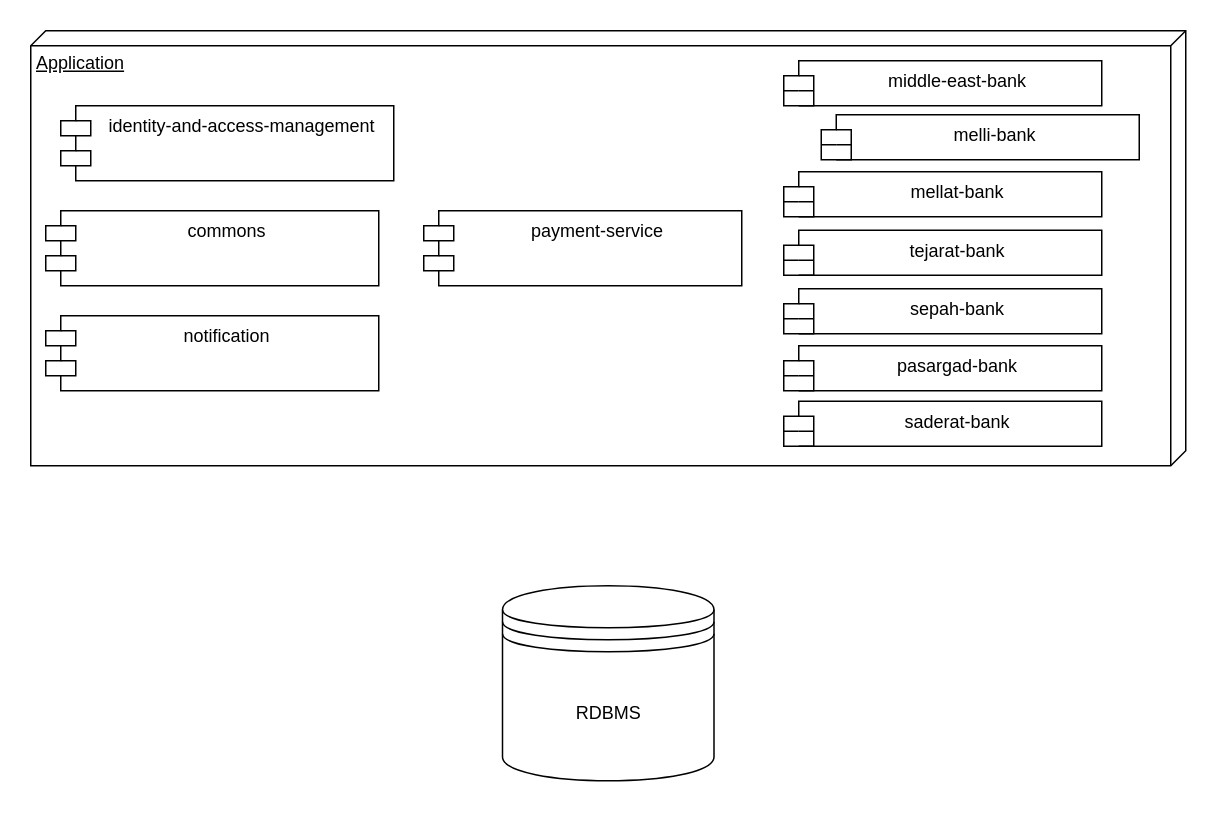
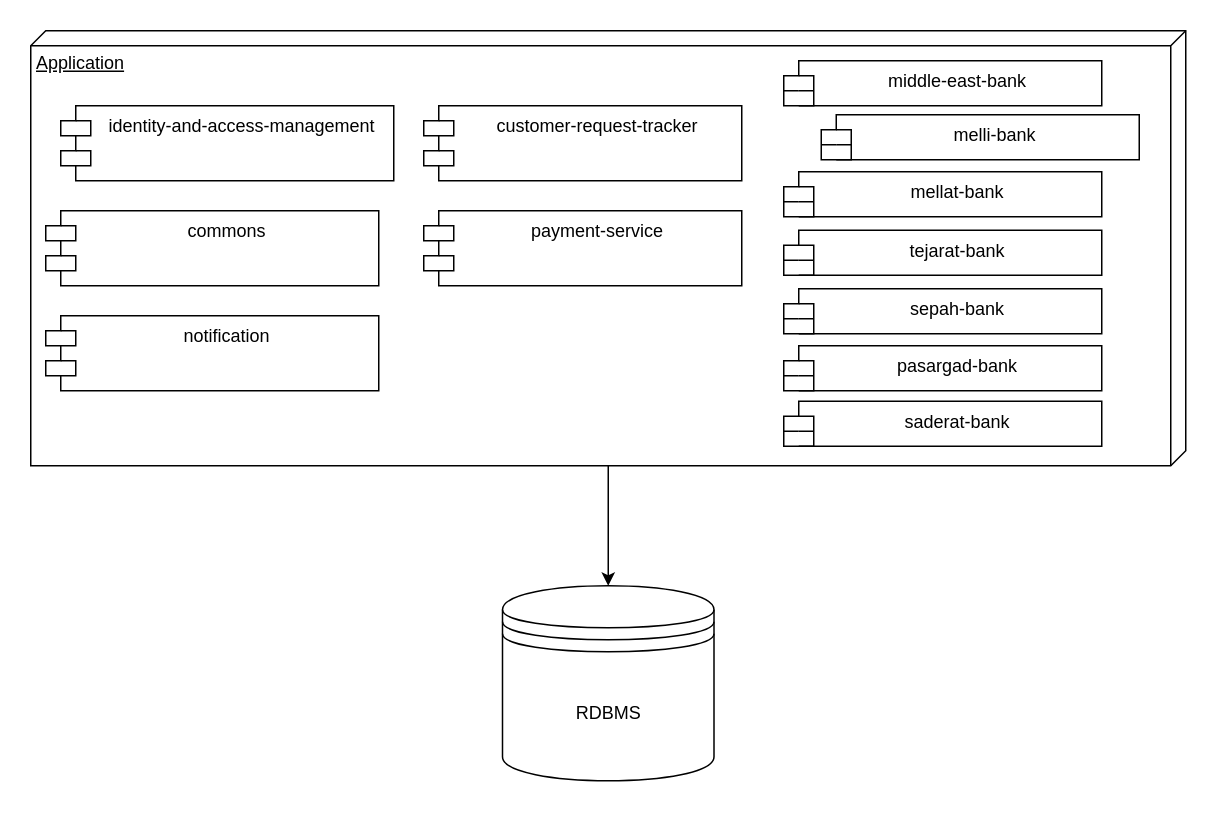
none -> (583, 143)
none -> (608, 521)
